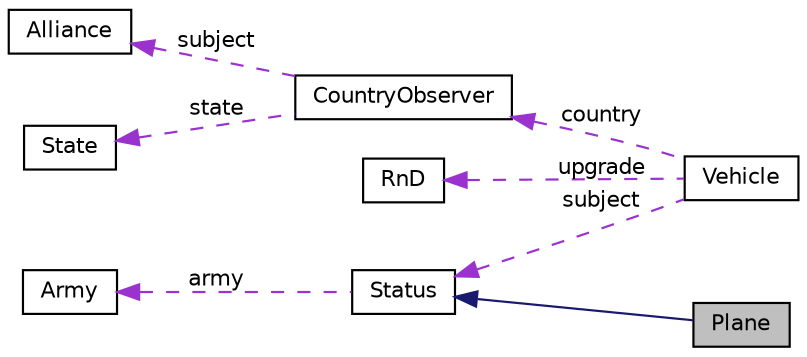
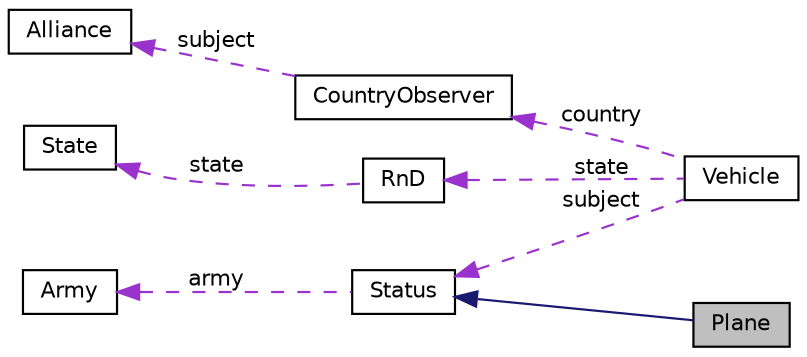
(217, 126) -> (250, 185)
(598, 168) -> (598, 168)
